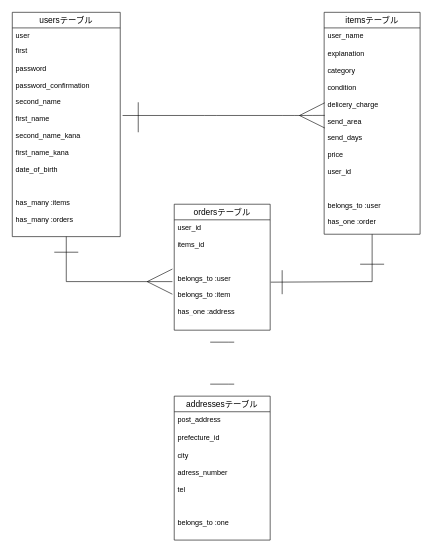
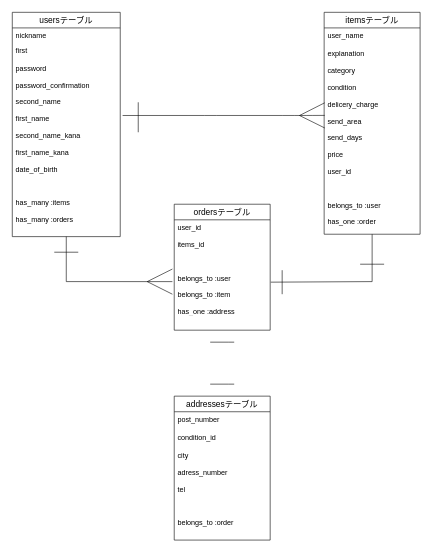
(24, 36) -> (31, 36)
(202, 420) -> (200, 420)
(203, 438) -> (199, 438)
(185, 456) -> (185, 456)
